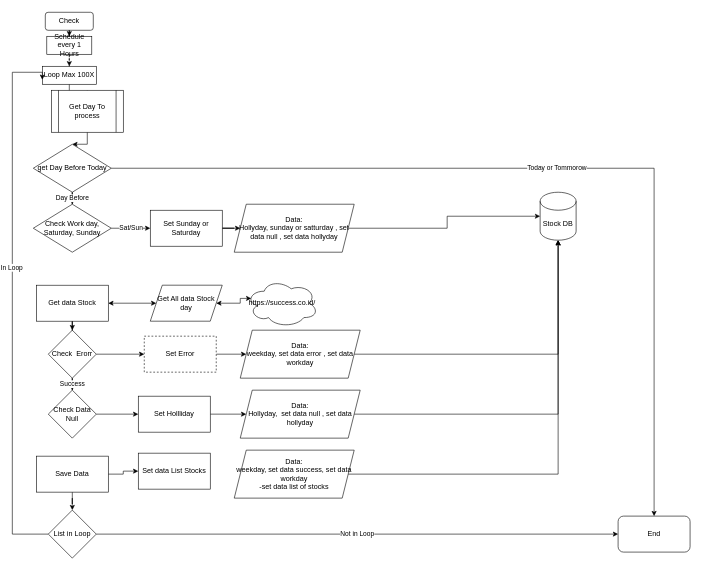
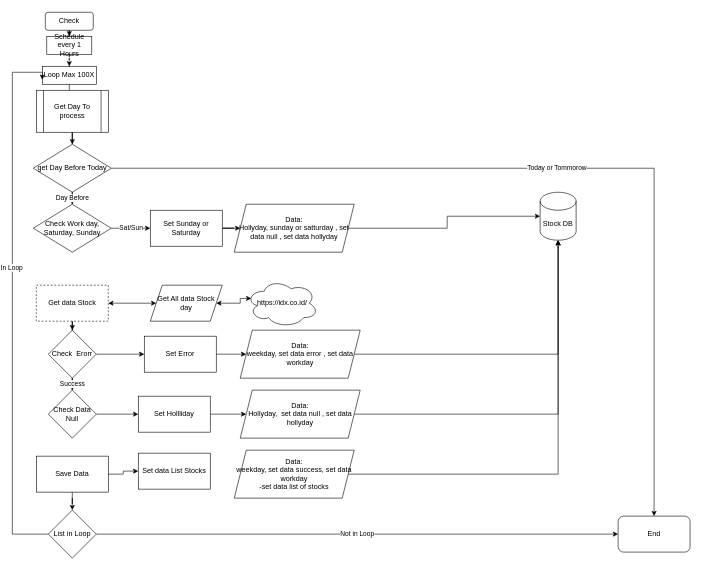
(87, 111) -> (72, 111)
(72, 303) -> (72, 303)
(282, 303) -> (282, 303)
(180, 354) -> (180, 354)
